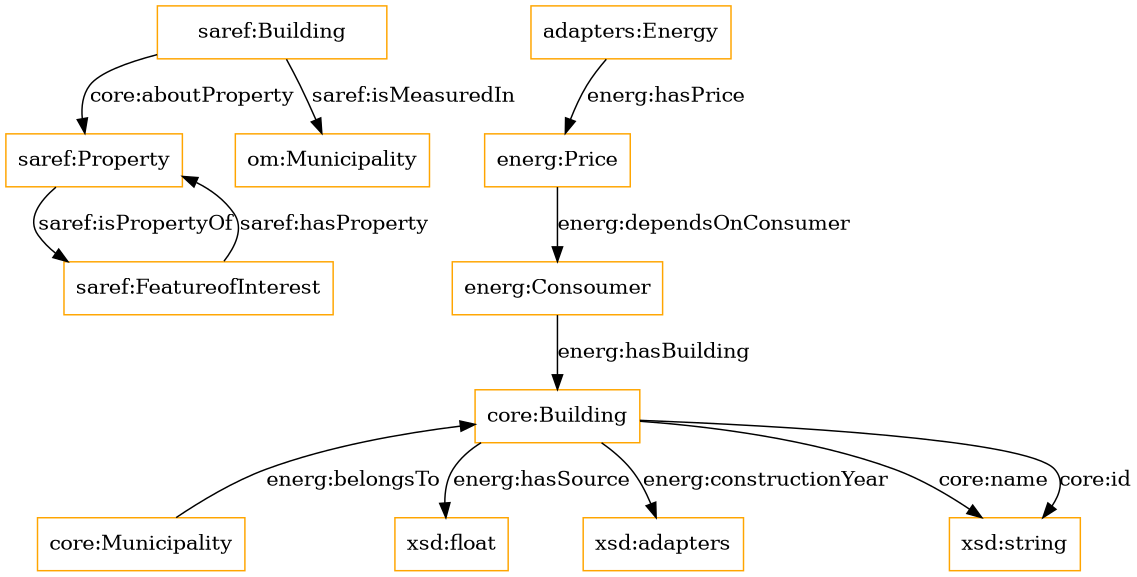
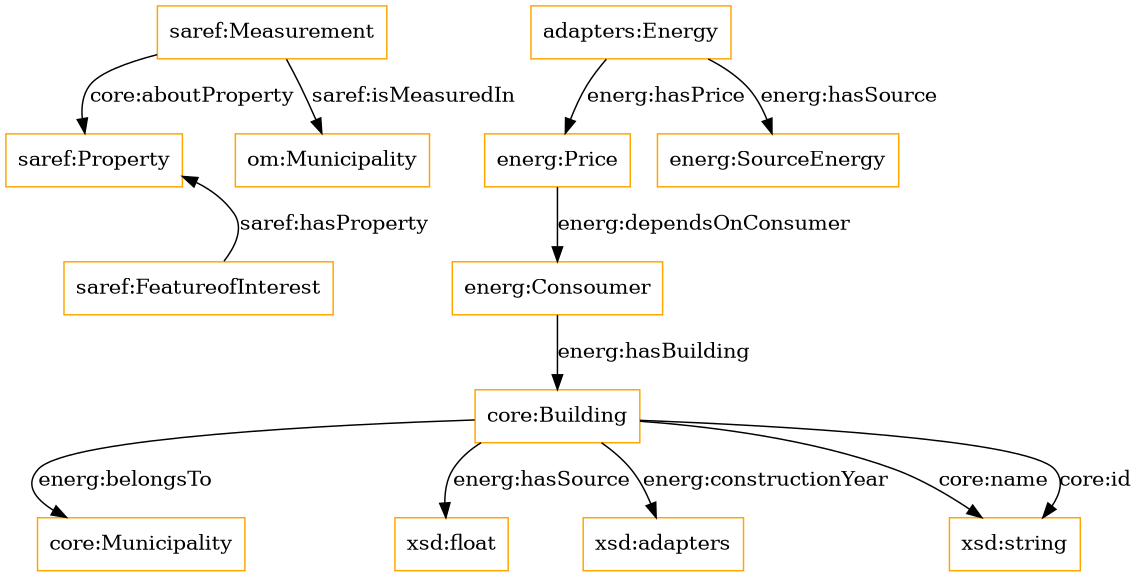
(272, 32) -> (272, 32)
none -> (778, 160)
(34, 220) -> none
(312, 454) -> (229, 433)
